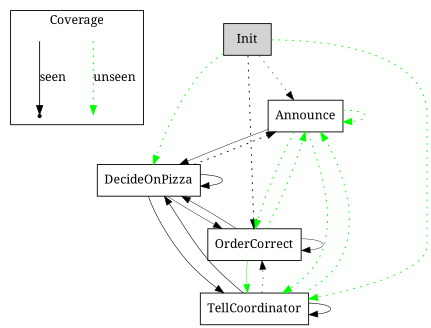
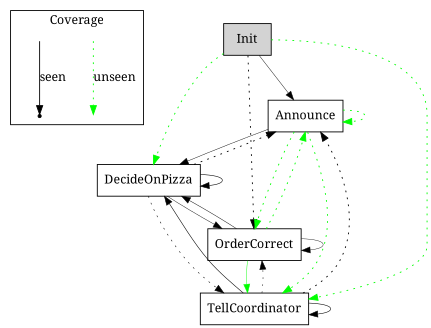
(274, 74) -> (274, 74)
(349, 224) -> (349, 224)
(176, 247) -> (176, 247)
